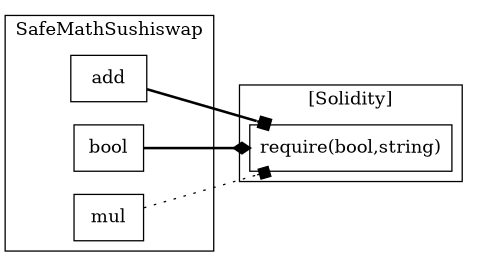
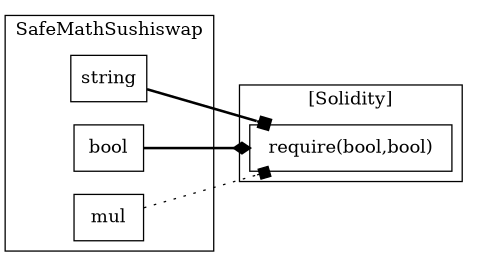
(109, 79) -> (109, 79)
(351, 148) -> (351, 148)
